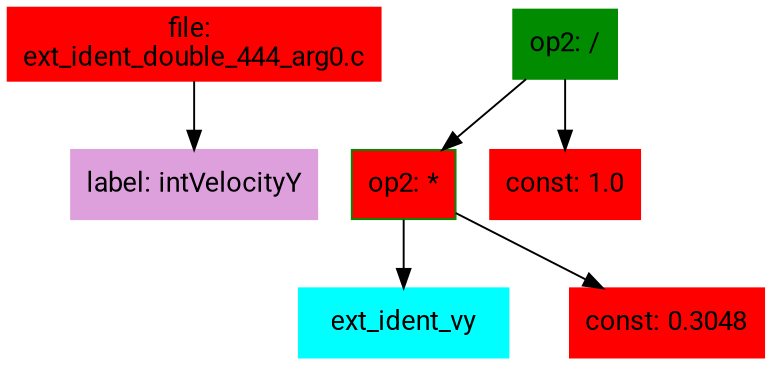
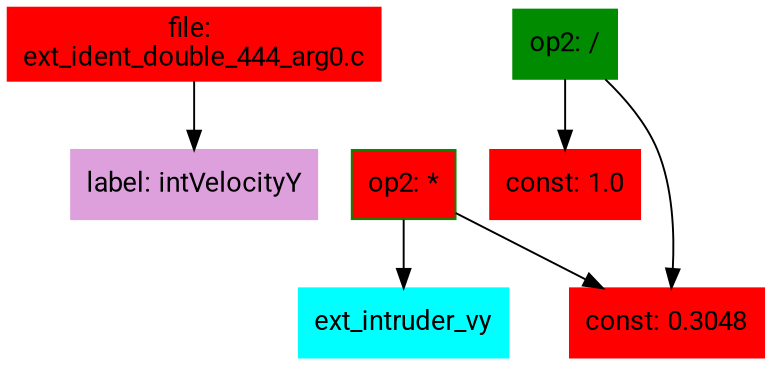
(492, 108) -> (663, 165)
(404, 323) -> (404, 323)
